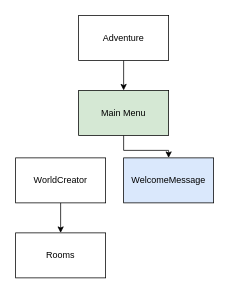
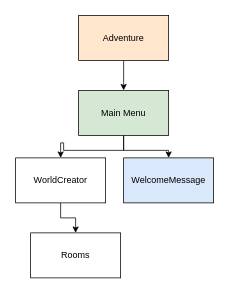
(123, 38) -> (123, 38)
none -> (82, 150)
(60, 255) -> (75, 255)
